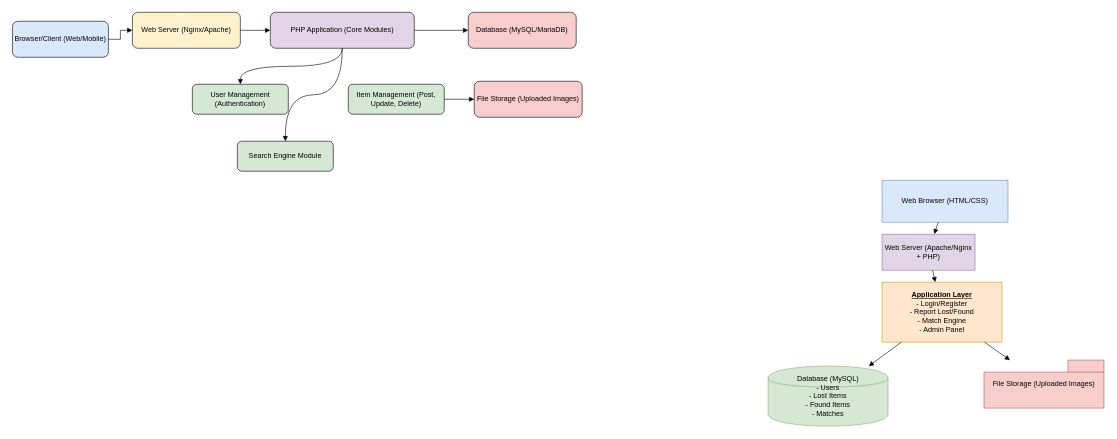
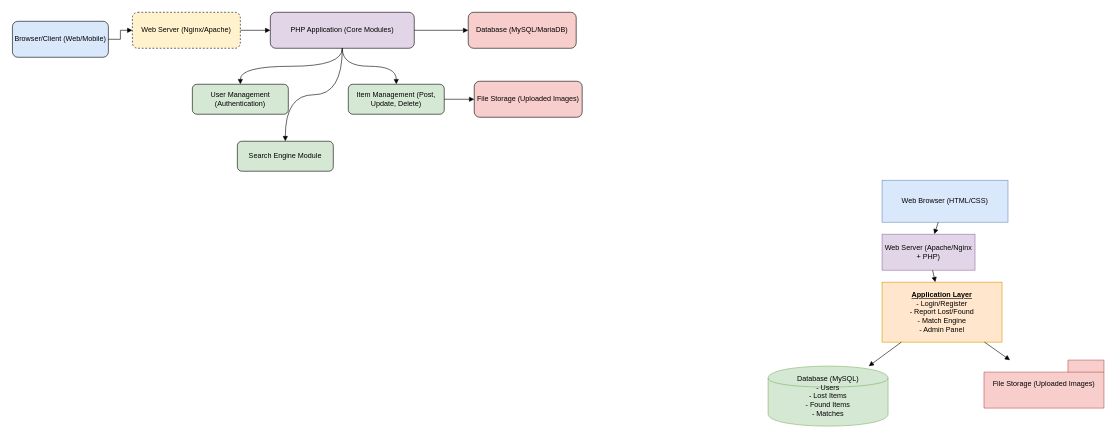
(186, 30) -> (186, 30)
none -> (370, 66)
